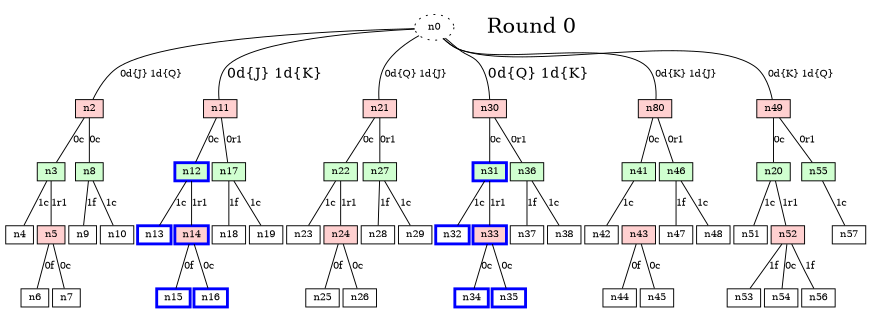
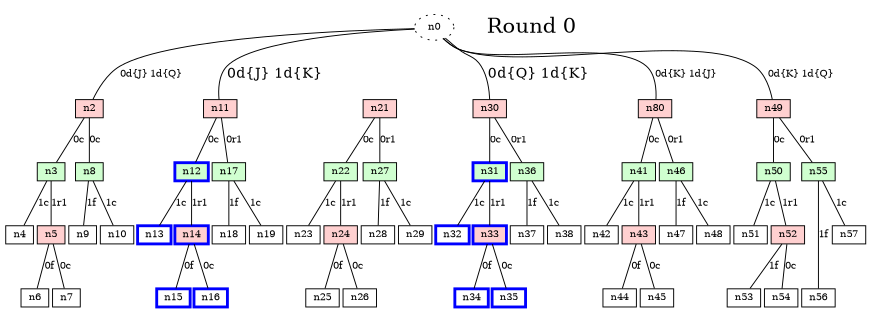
(388, 61) -> none
(774, 172) -> (774, 172)
none -> (639, 203)
(487, 266) -> (487, 266)
(802, 266) -> (818, 235)
